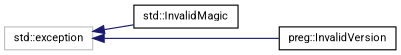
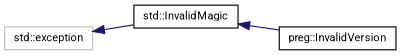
(192, 38) -> (264, 28)
